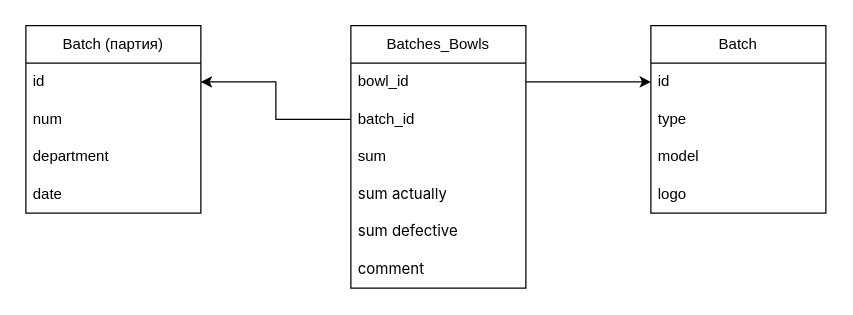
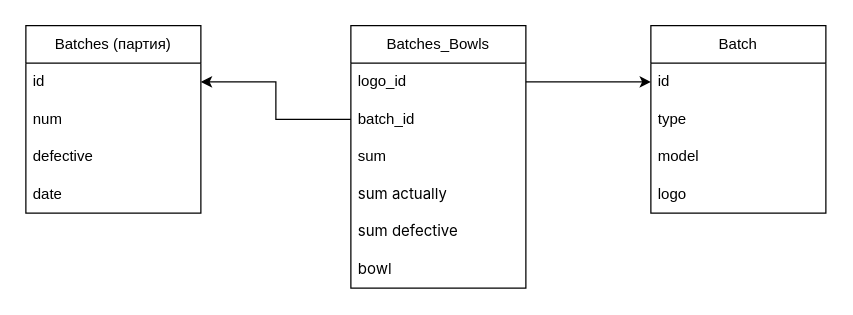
(113, 44) -> (113, 44)
(384, 82) -> (384, 82)
(75, 157) -> (69, 157)
(388, 269) -> (373, 269)
